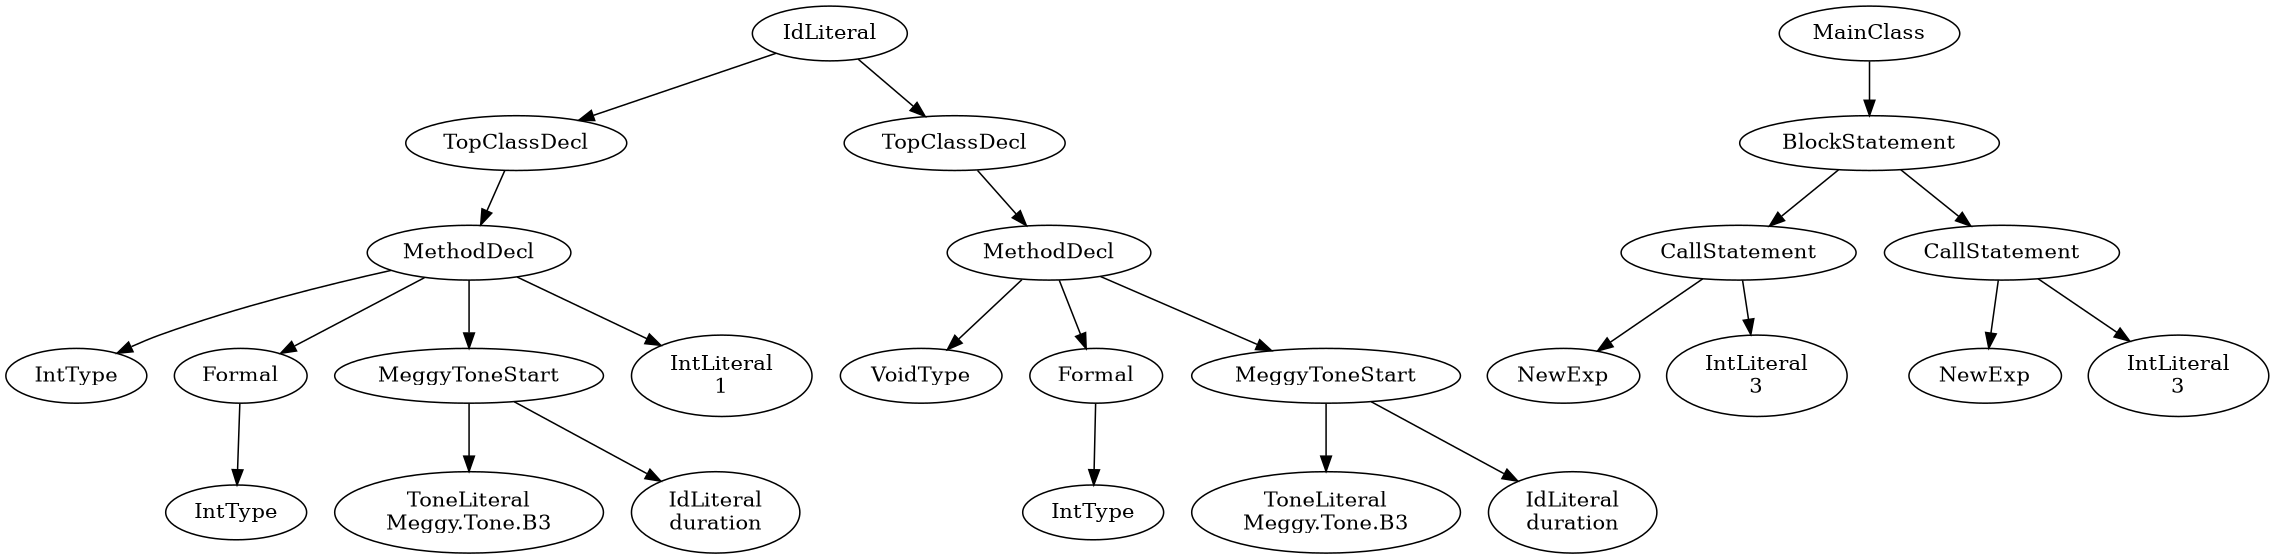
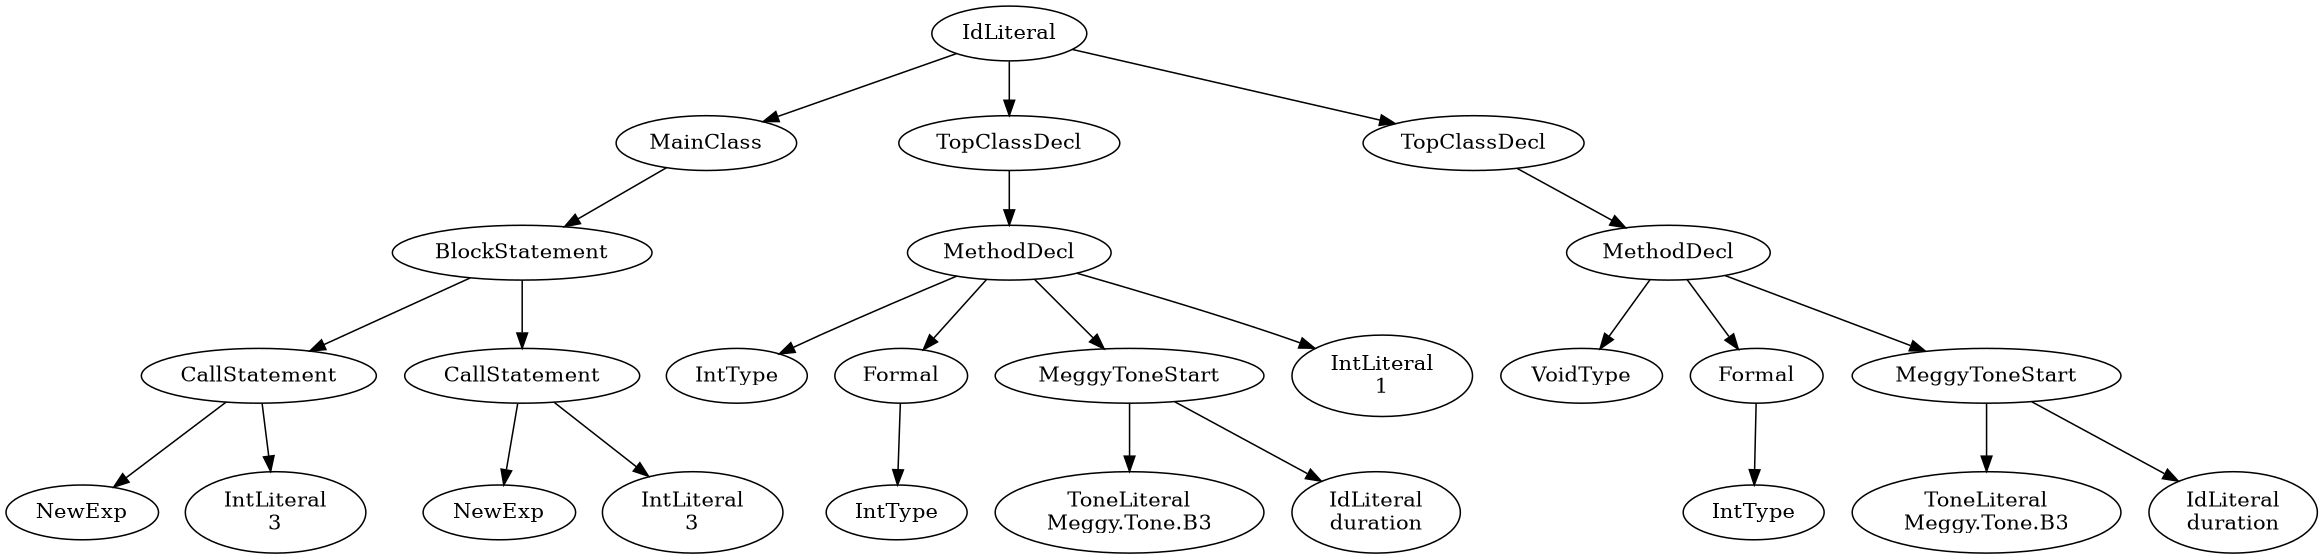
none -> (867, 85)
